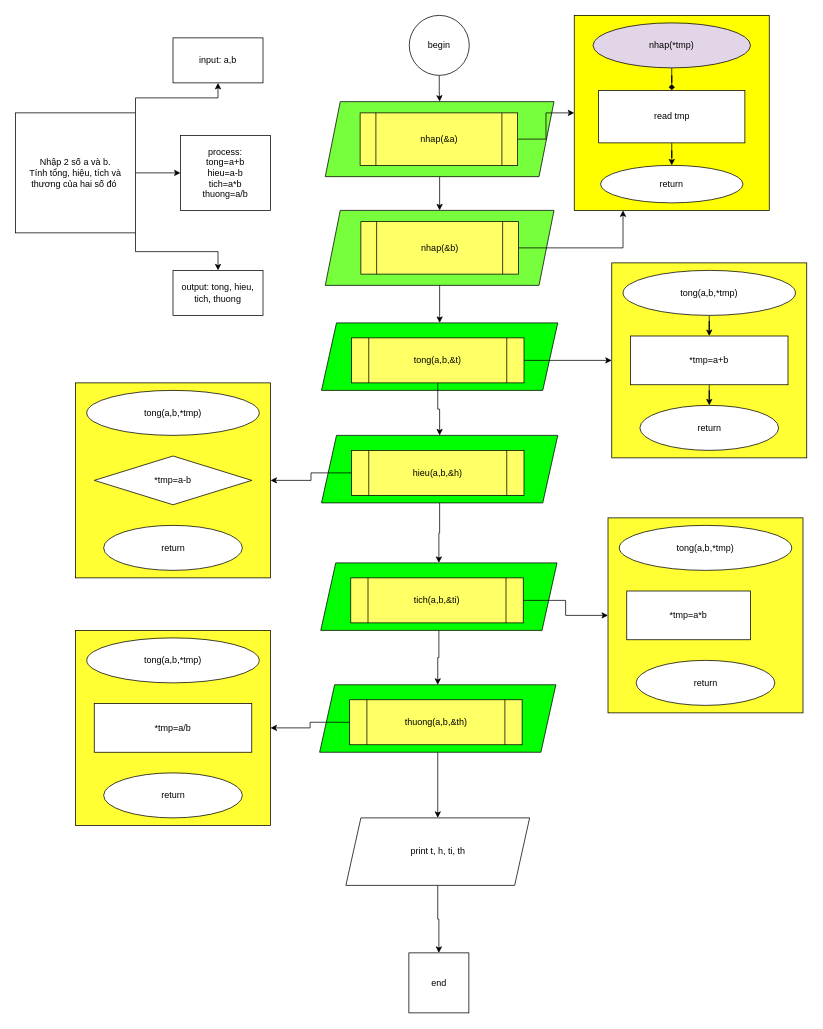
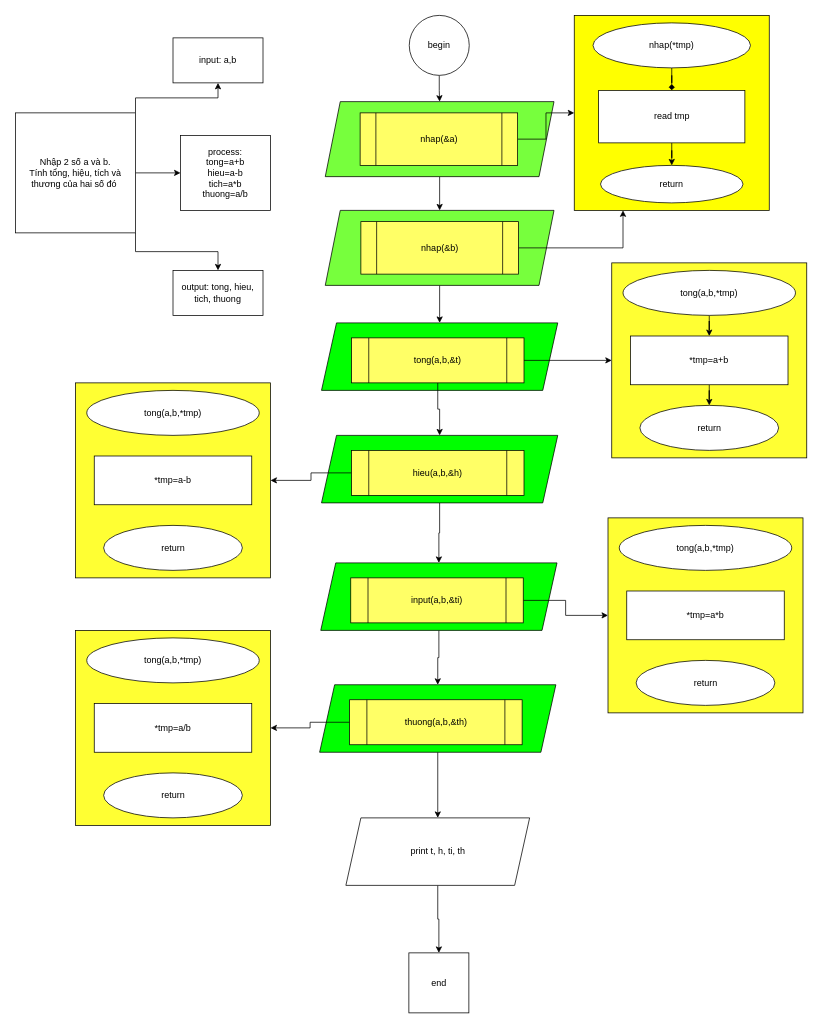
(672, 45) -> (672, 45)
(173, 480) -> (173, 480)
(437, 600) -> (437, 600)
(689, 615) -> (705, 615)
